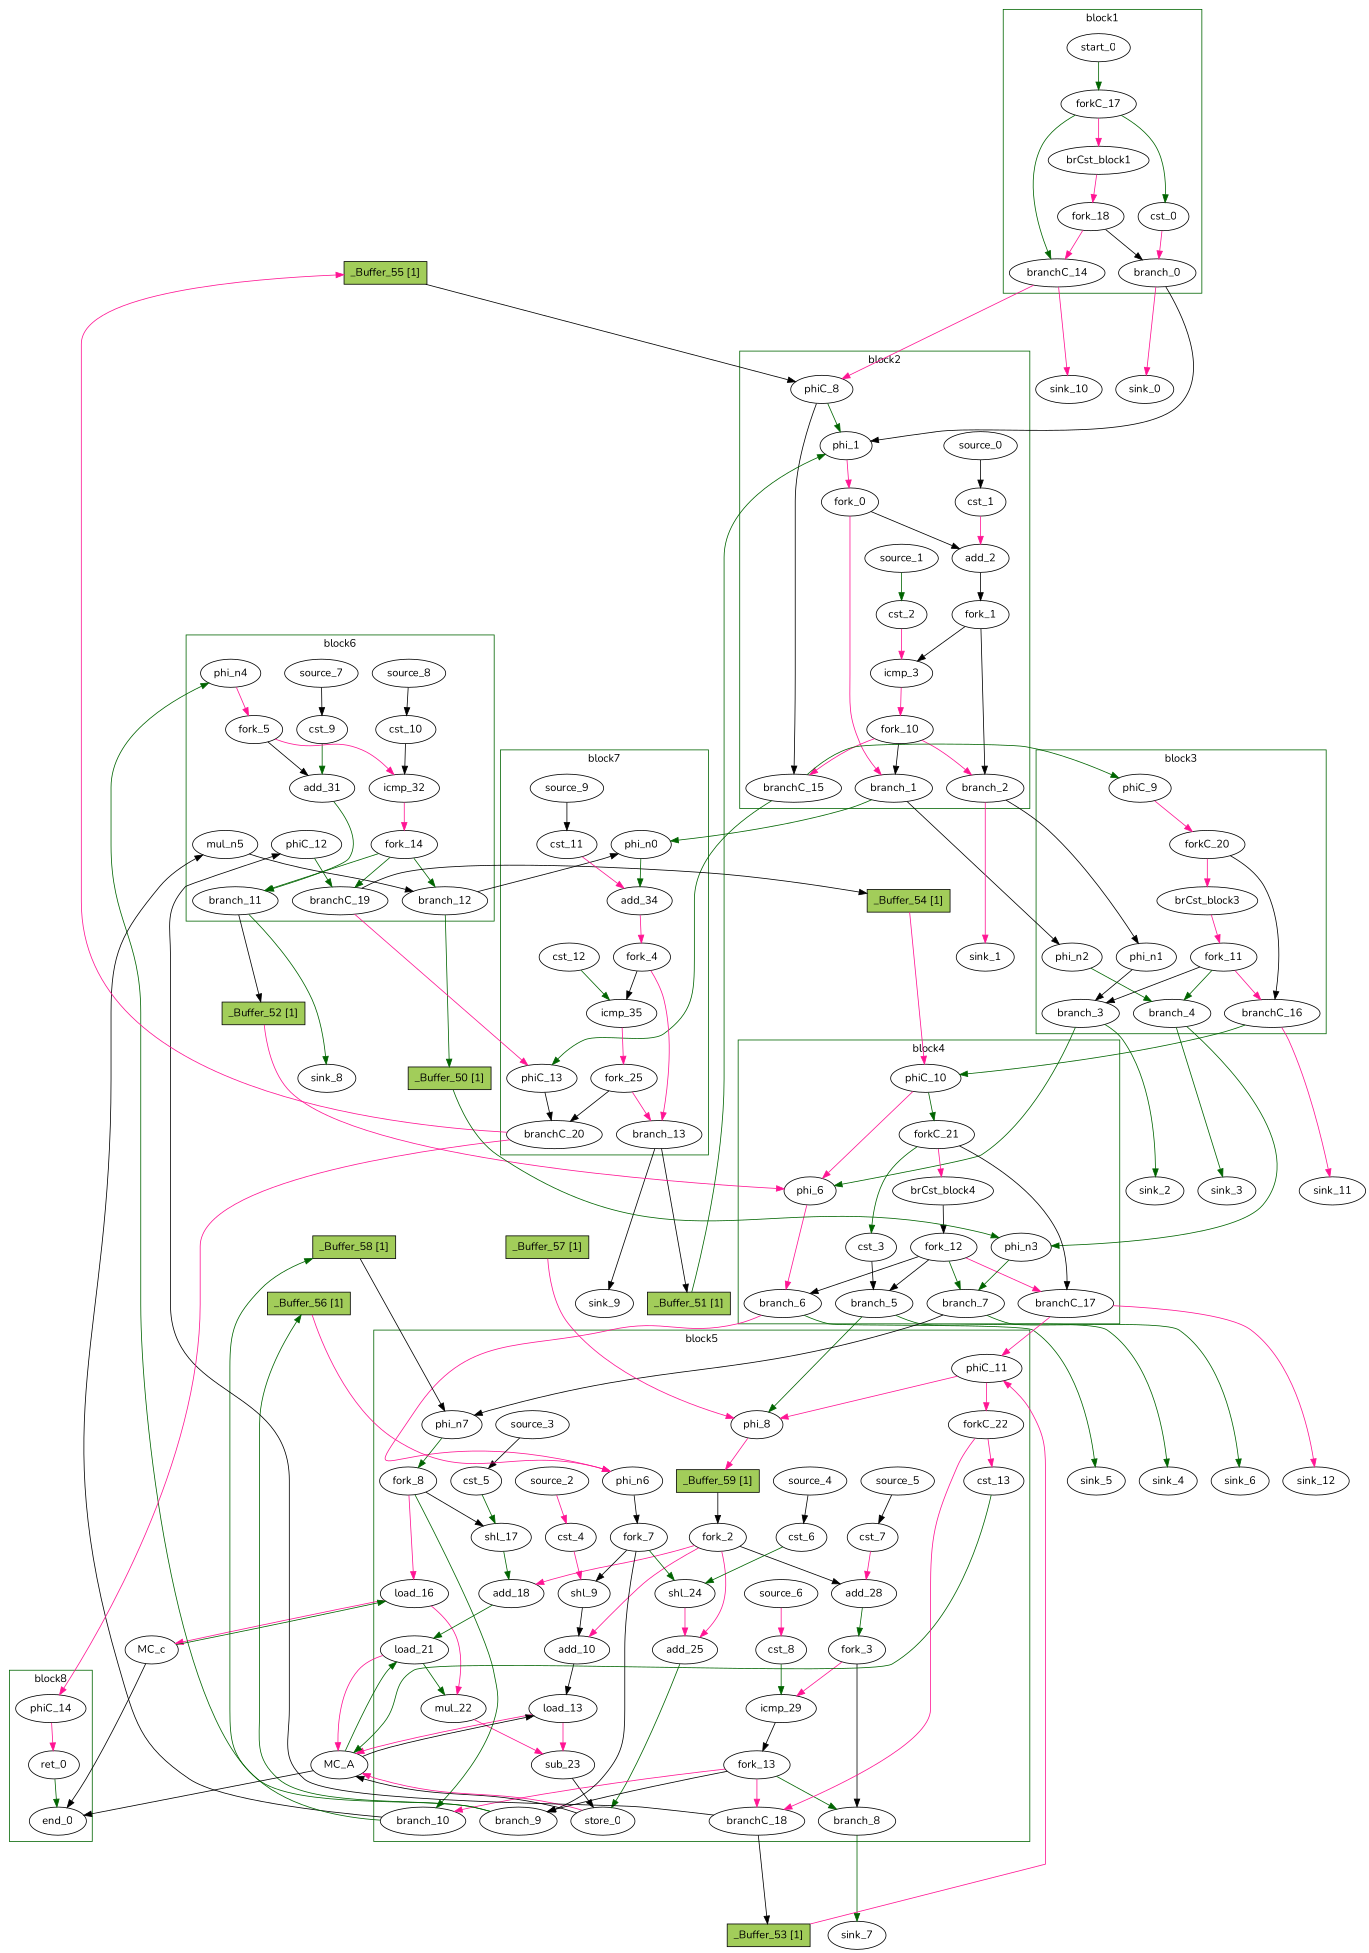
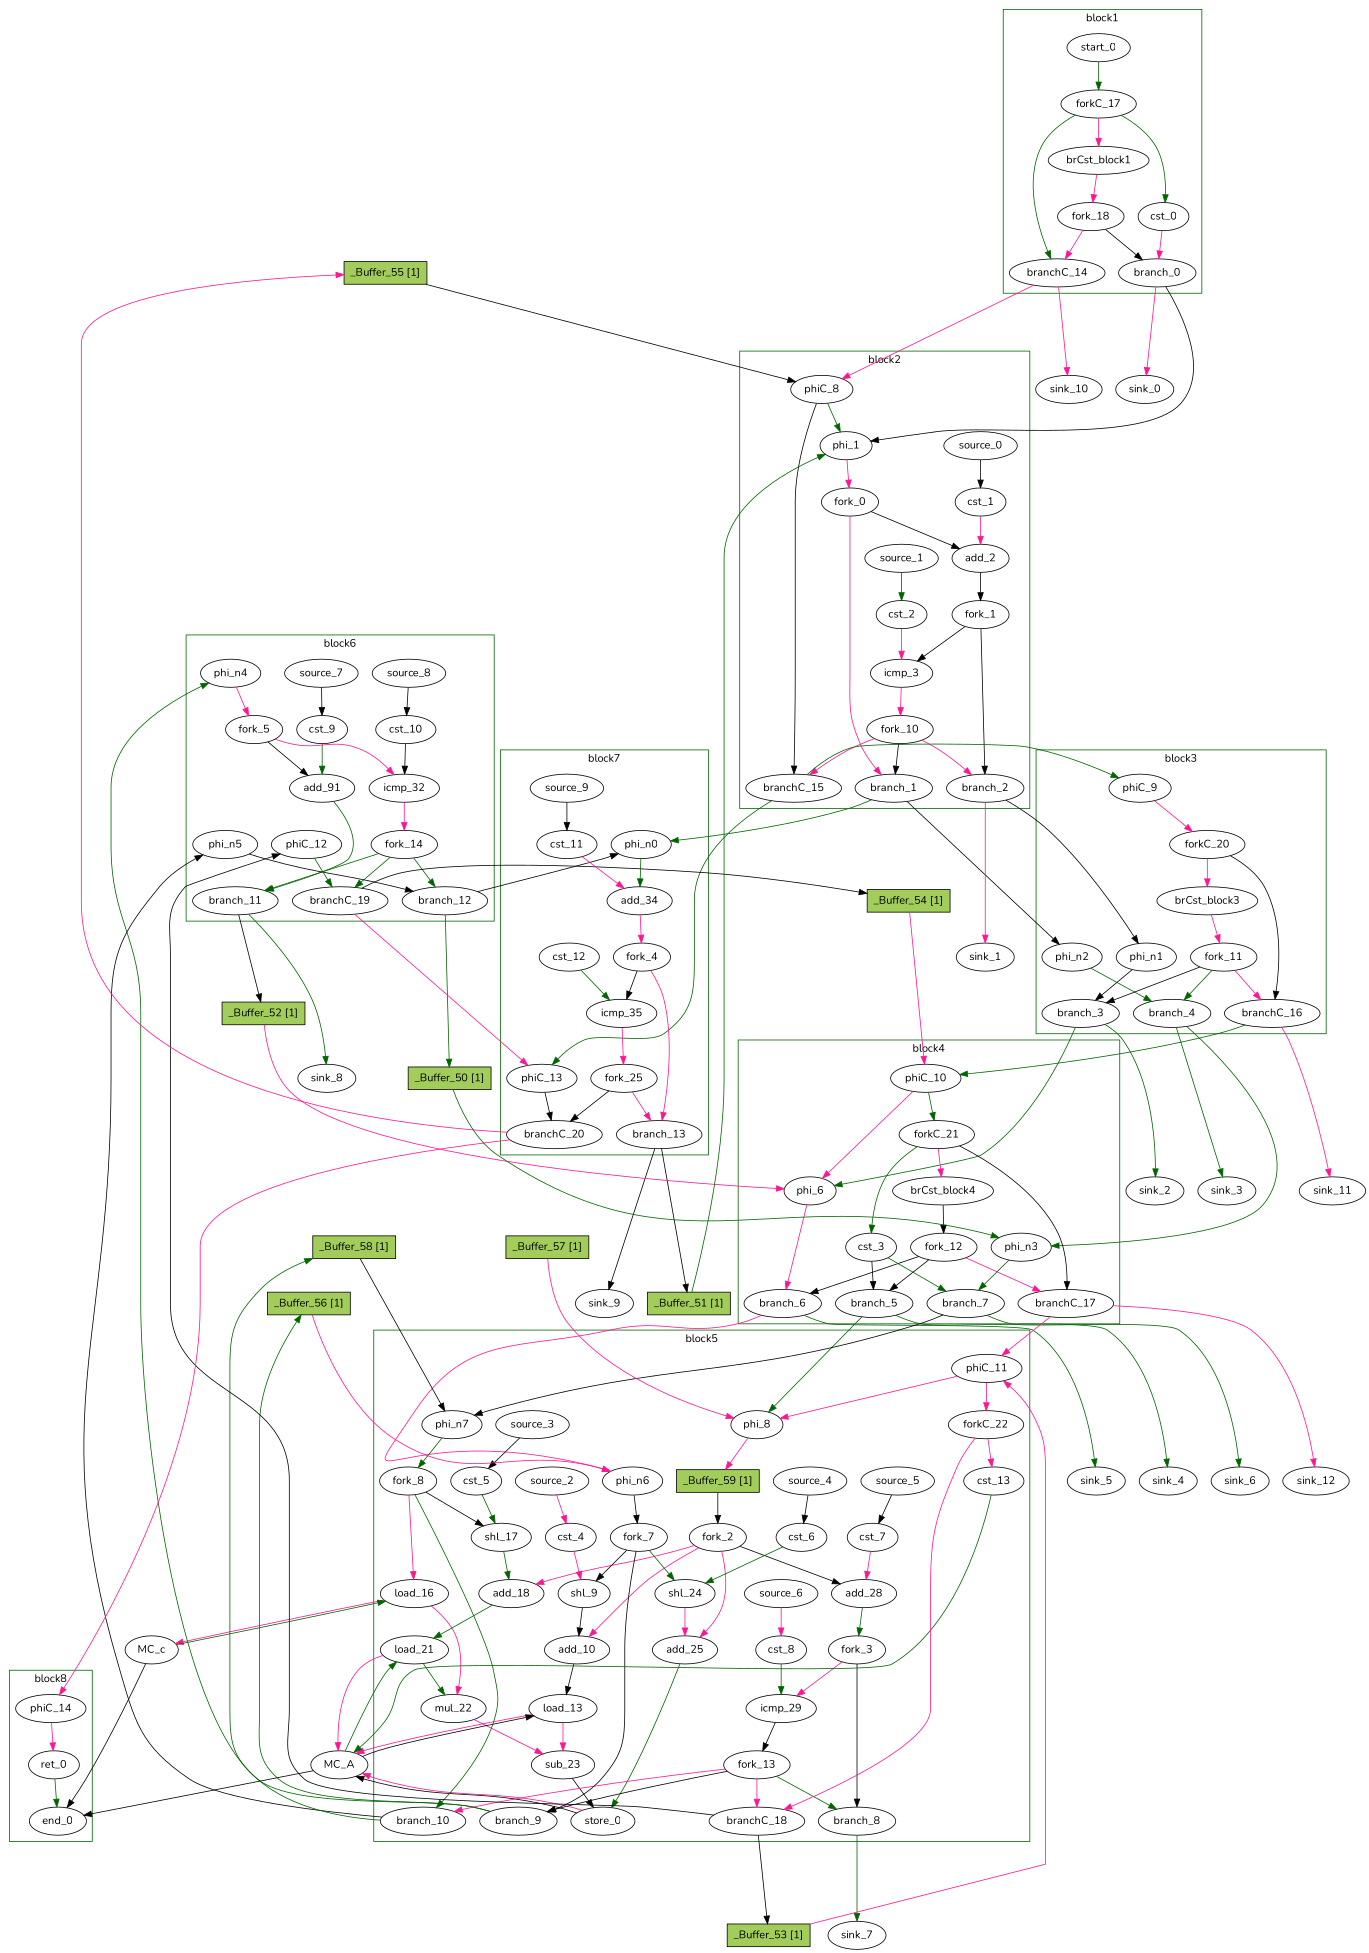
(322, 788) -> (322, 788)
(225, 844) -> (225, 844)
(953, 1272) -> (908, 1270)
